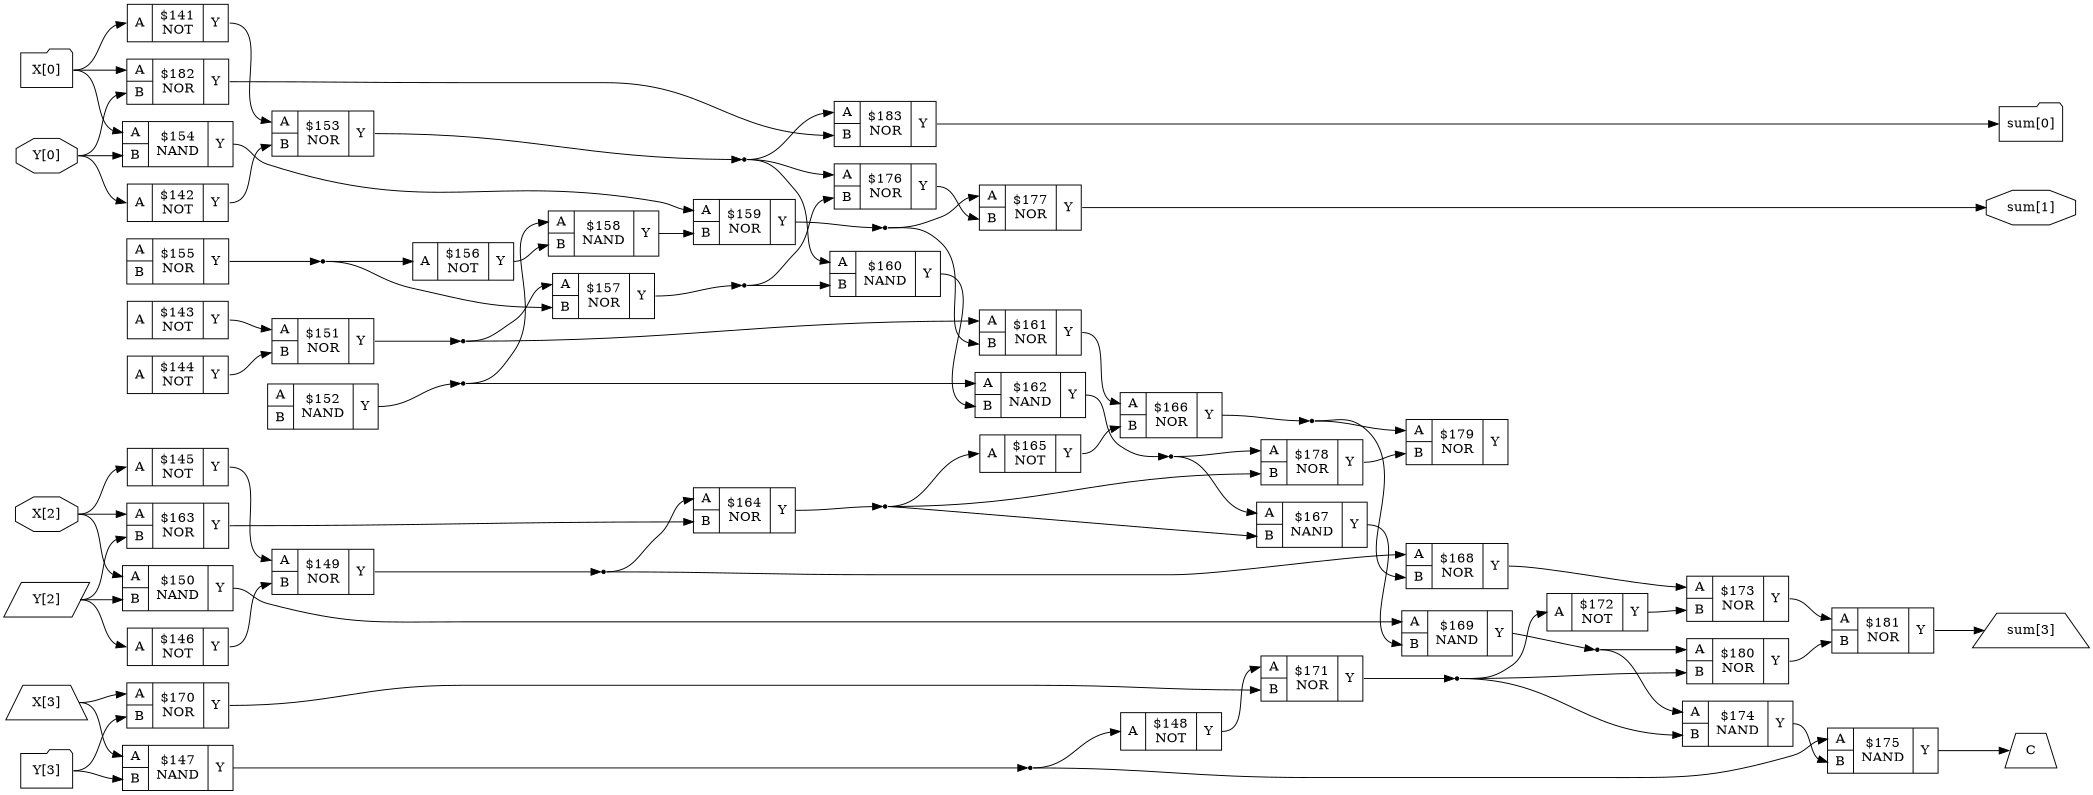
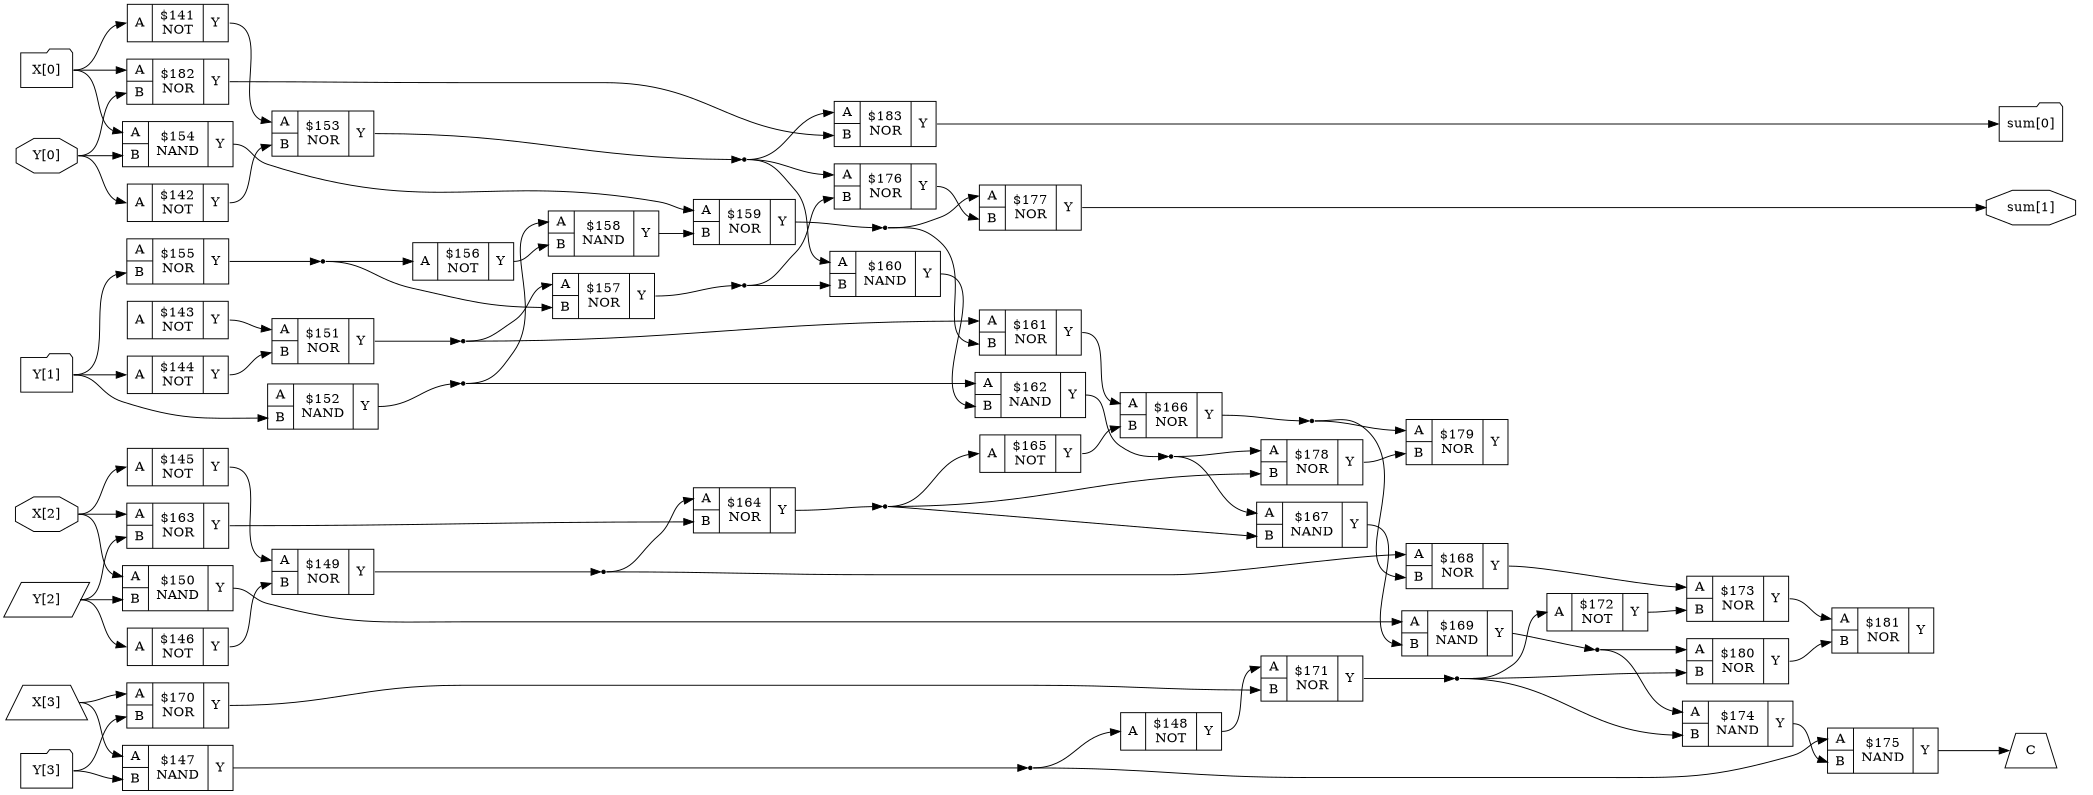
none -> (47, 375)
(2031, 630) -> none
